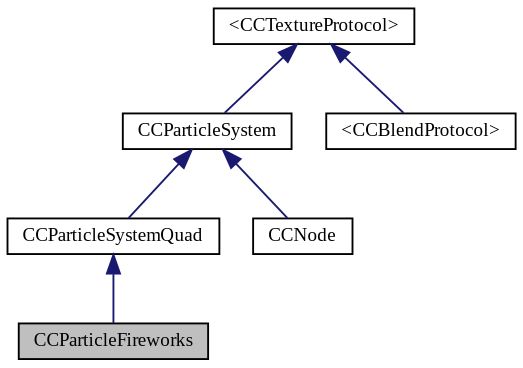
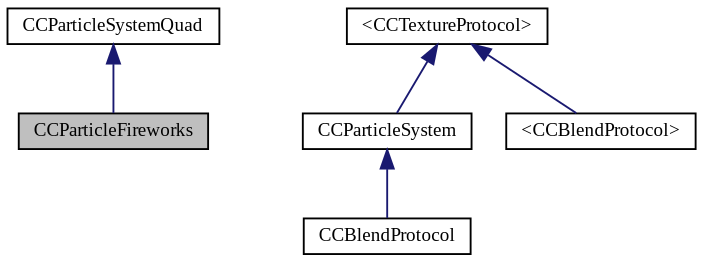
(154, 191) -> none
(303, 236) -> (387, 236)
